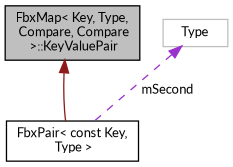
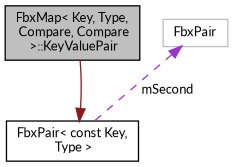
(195, 33) -> (195, 33)
(64, 97) -> (81, 84)
